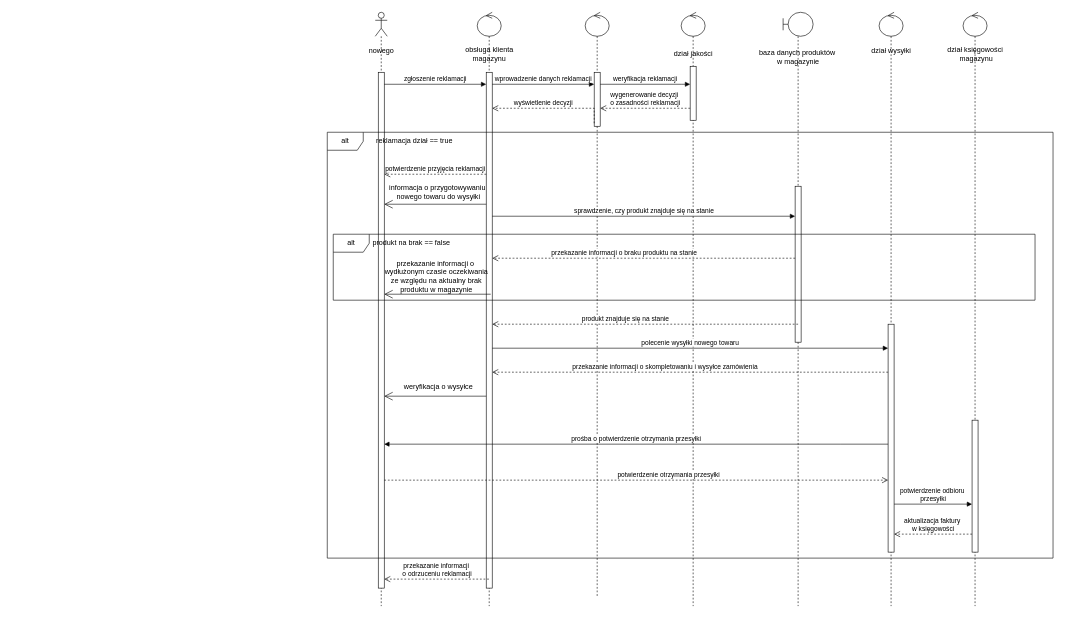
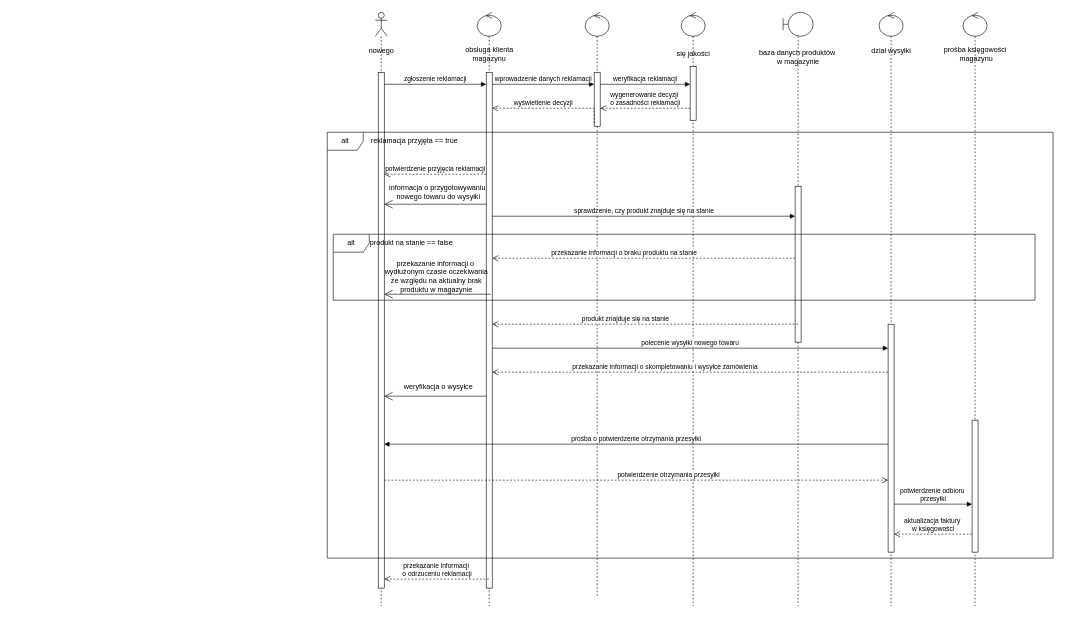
(694, 54) -> (694, 54)
(976, 54) -> (976, 54)
(415, 141) -> (415, 141)
(412, 243) -> (412, 243)
